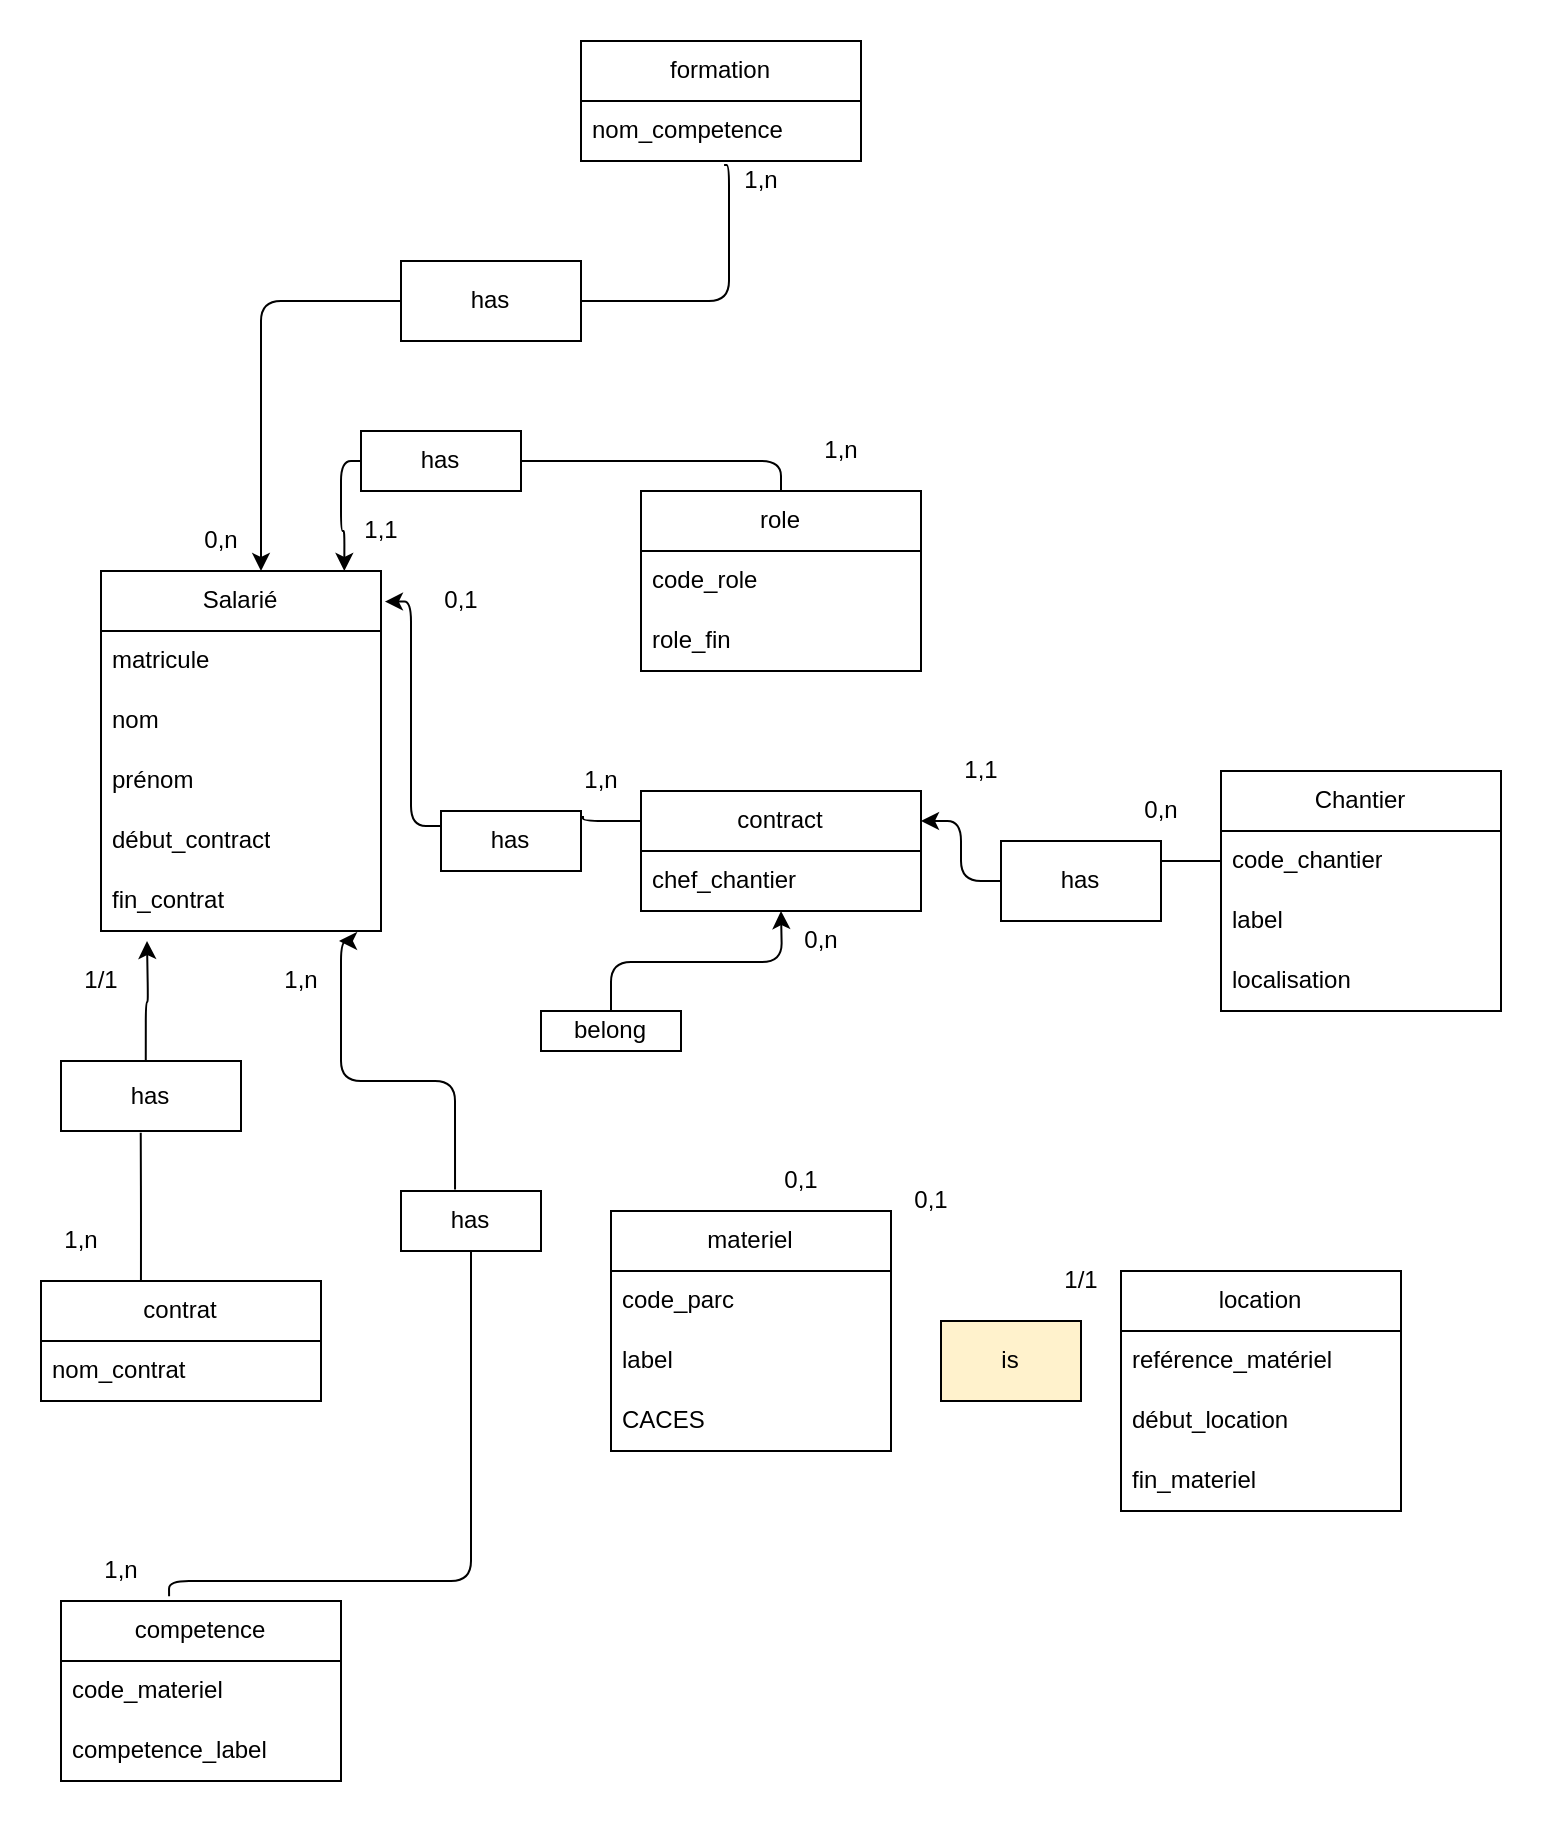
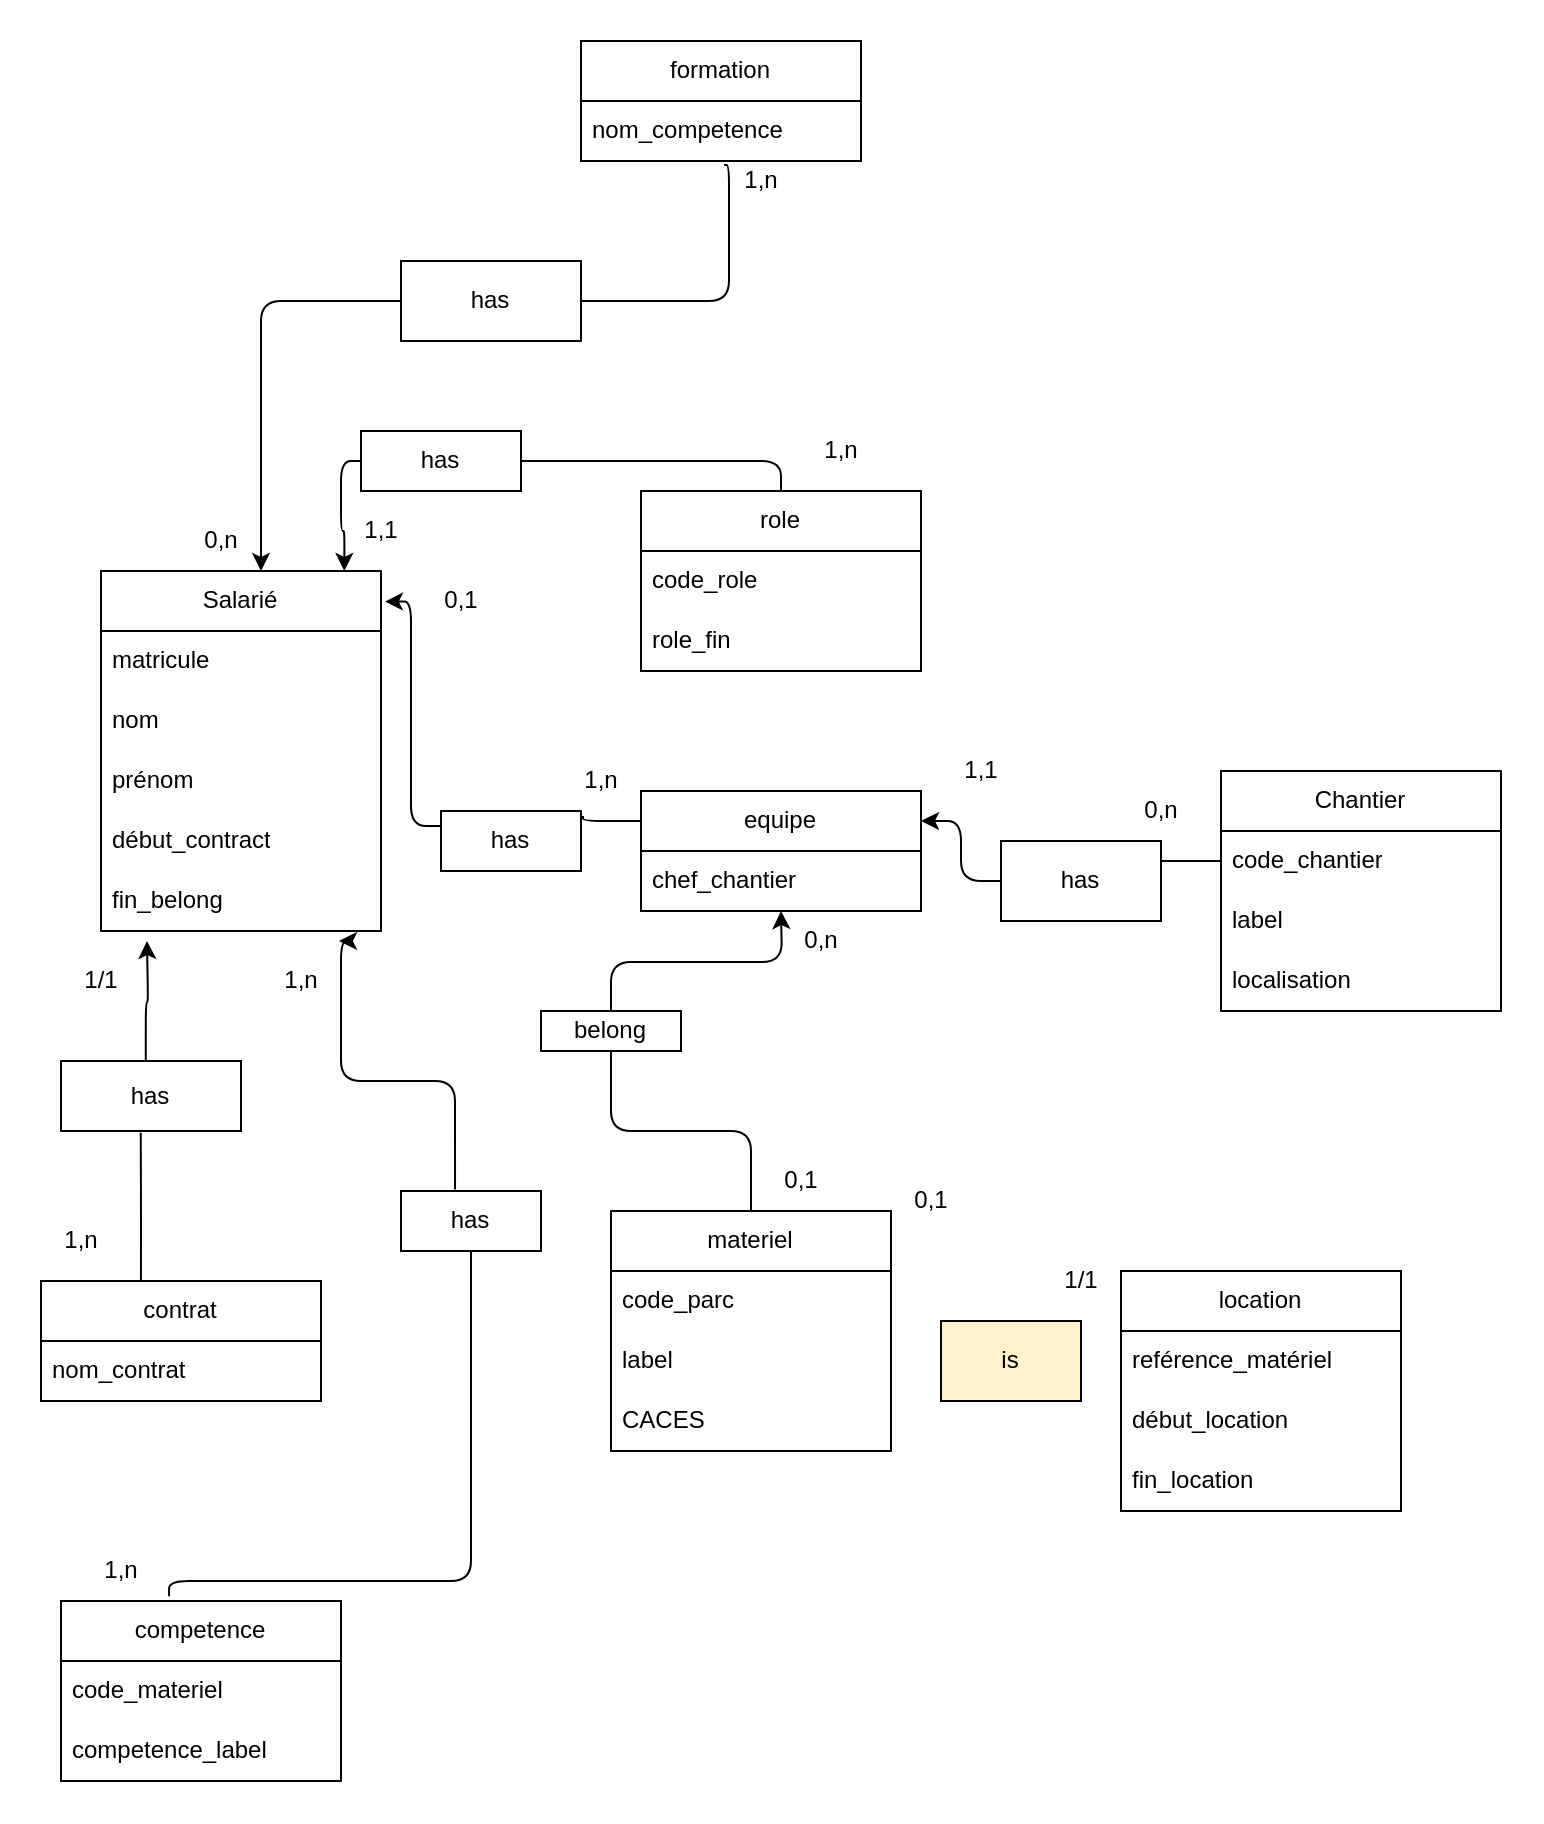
(781, 821) -> (781, 821)
(184, 901) -> (174, 901)
none -> (681, 1131)
(1204, 1481) -> (1204, 1481)
